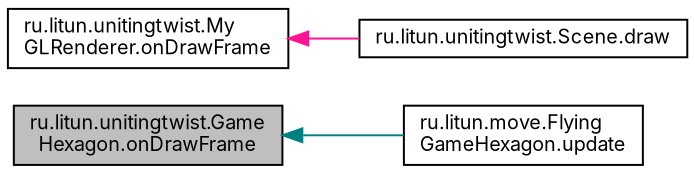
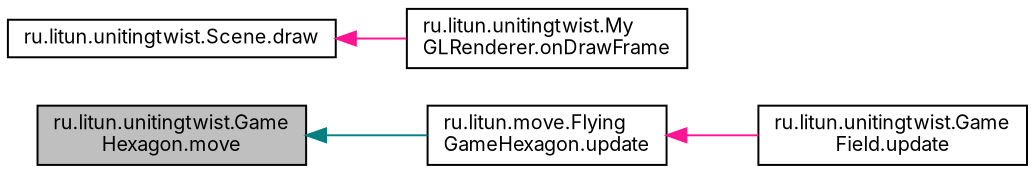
(334, 39) -> (381, 39)
(148, 135) -> (172, 135)
none -> (893, 135)
